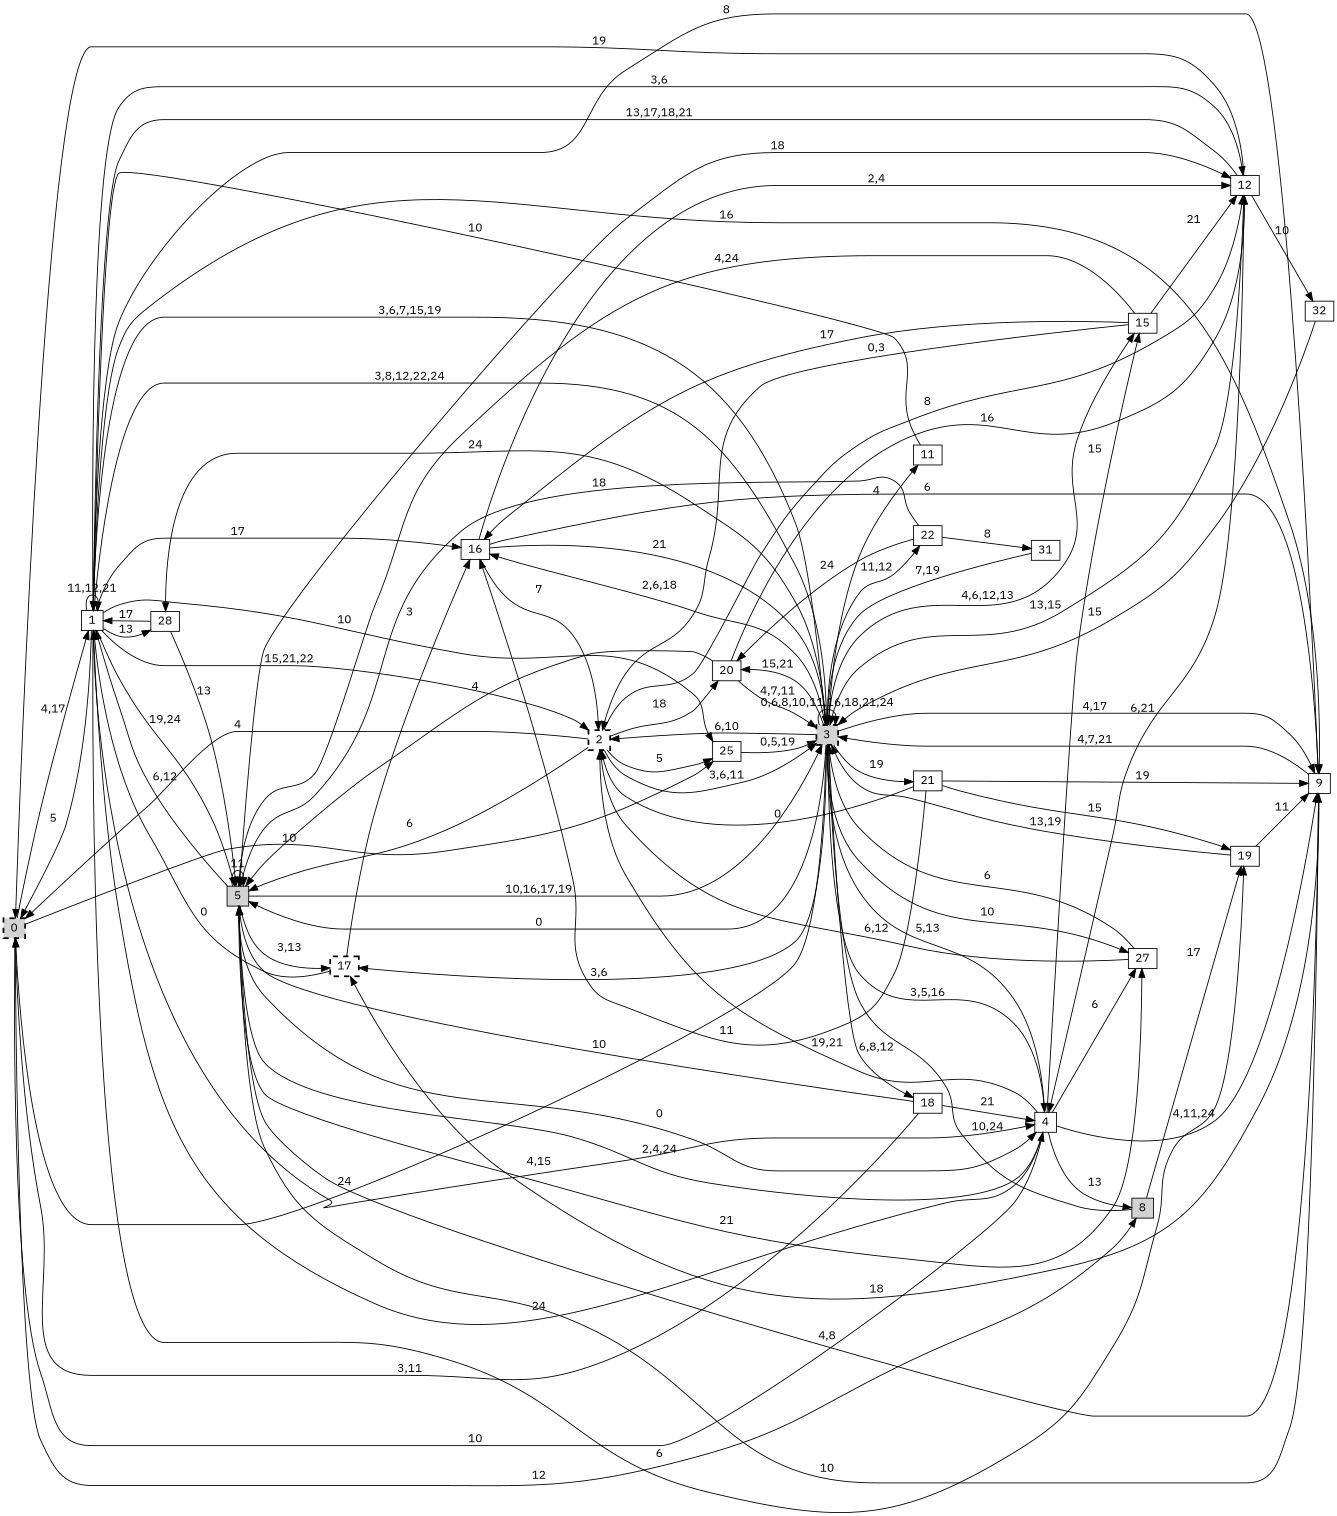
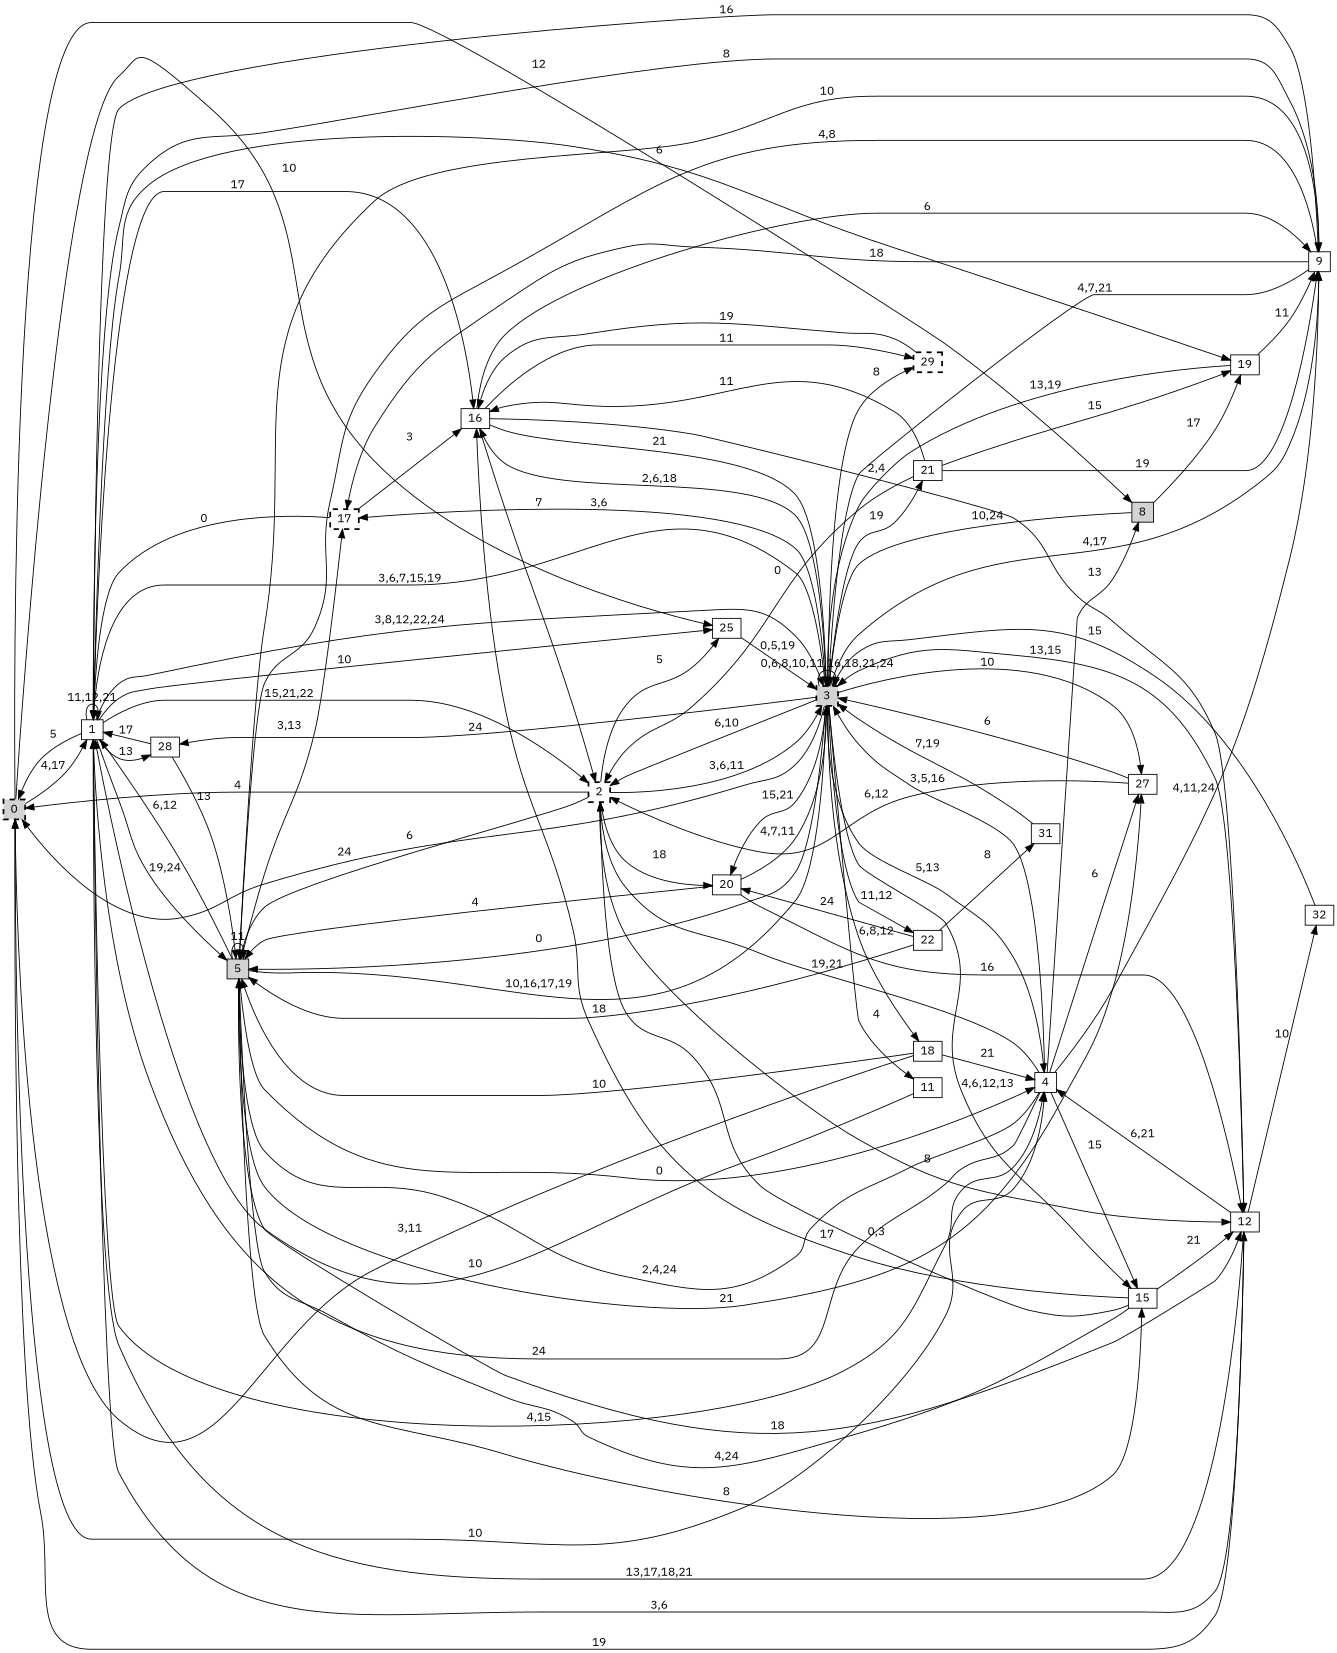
none -> (928, 362)
none -> (576, 1473)
